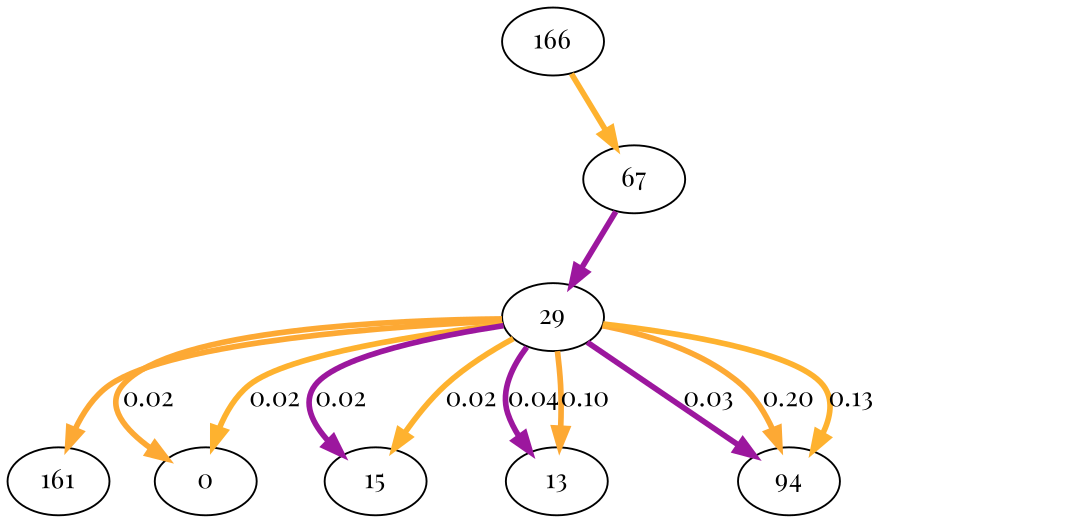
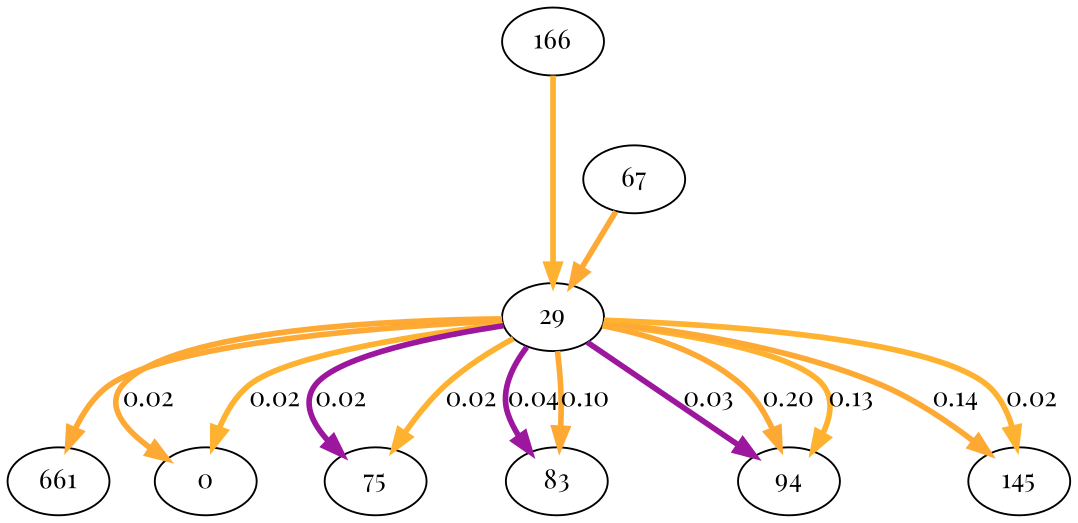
(589, 102) -> (553, 170)
(599, 240) -> (599, 240)
(59, 481) -> (59, 481)
(376, 481) -> (376, 481)
(557, 481) -> (557, 481)
none -> (1019, 481)
